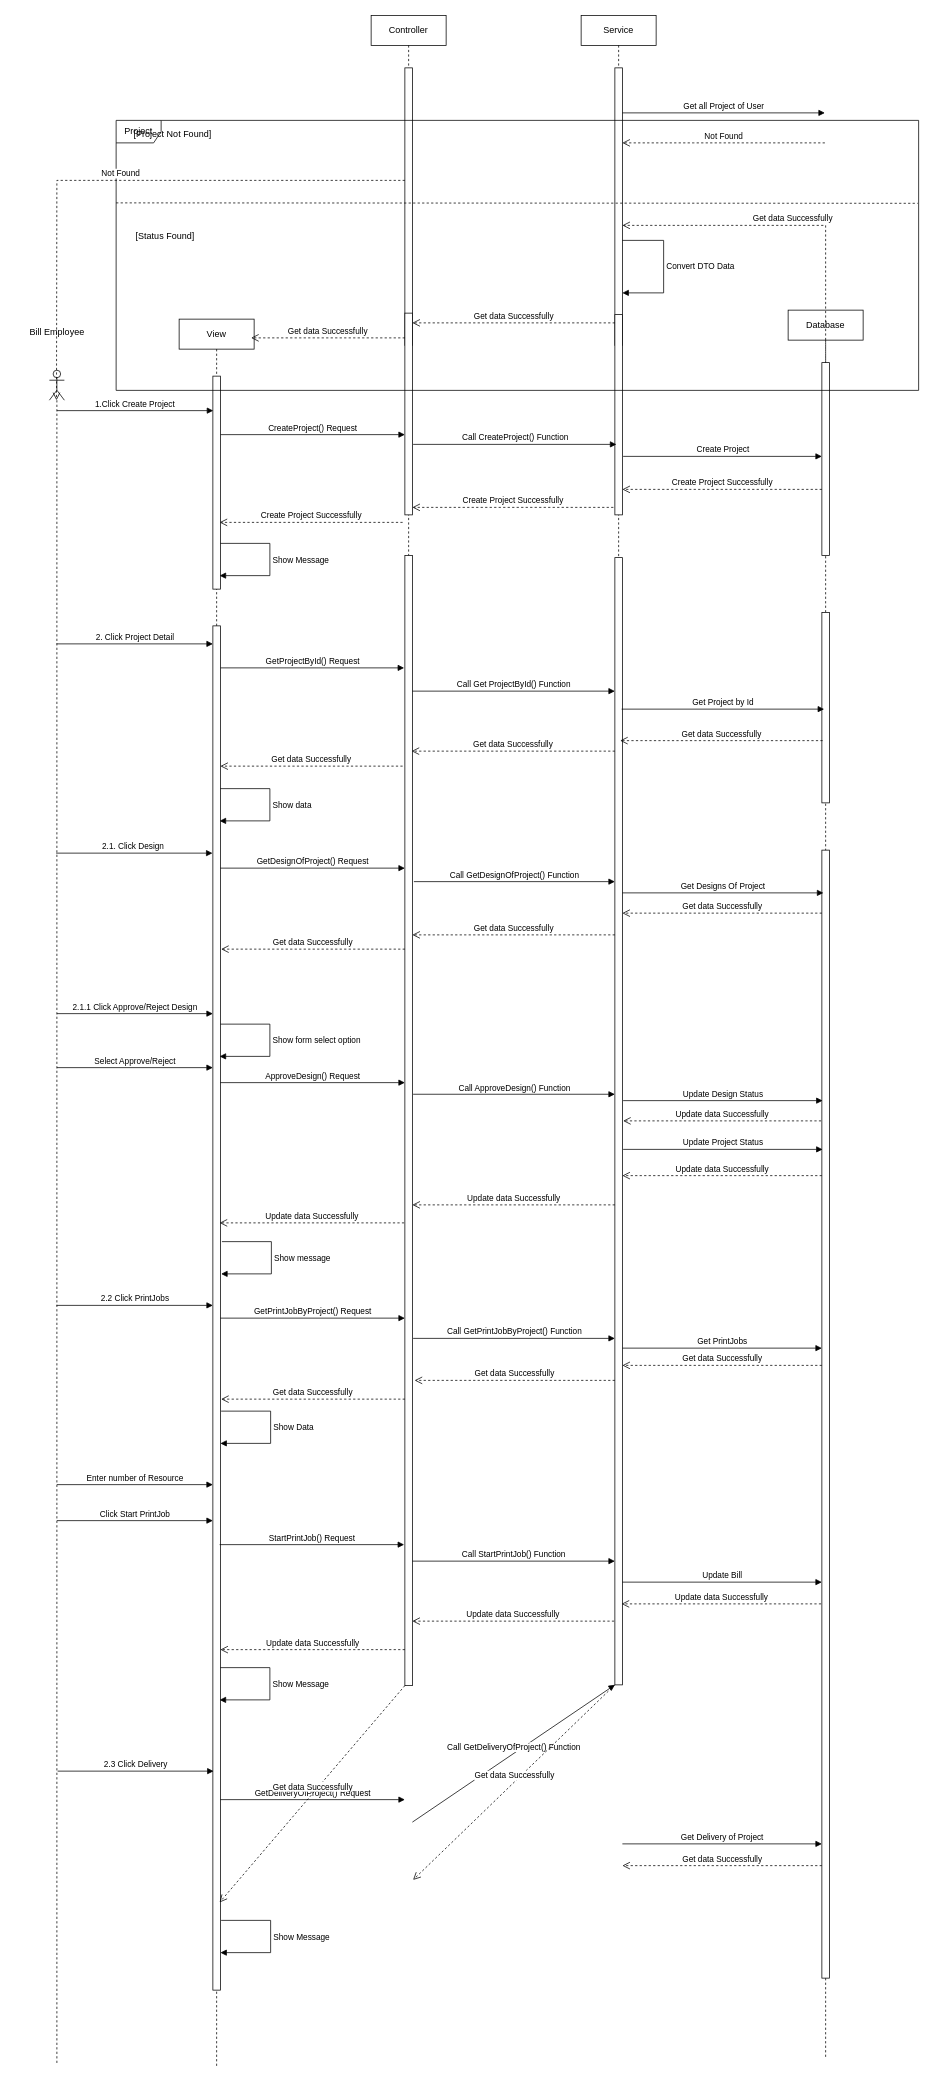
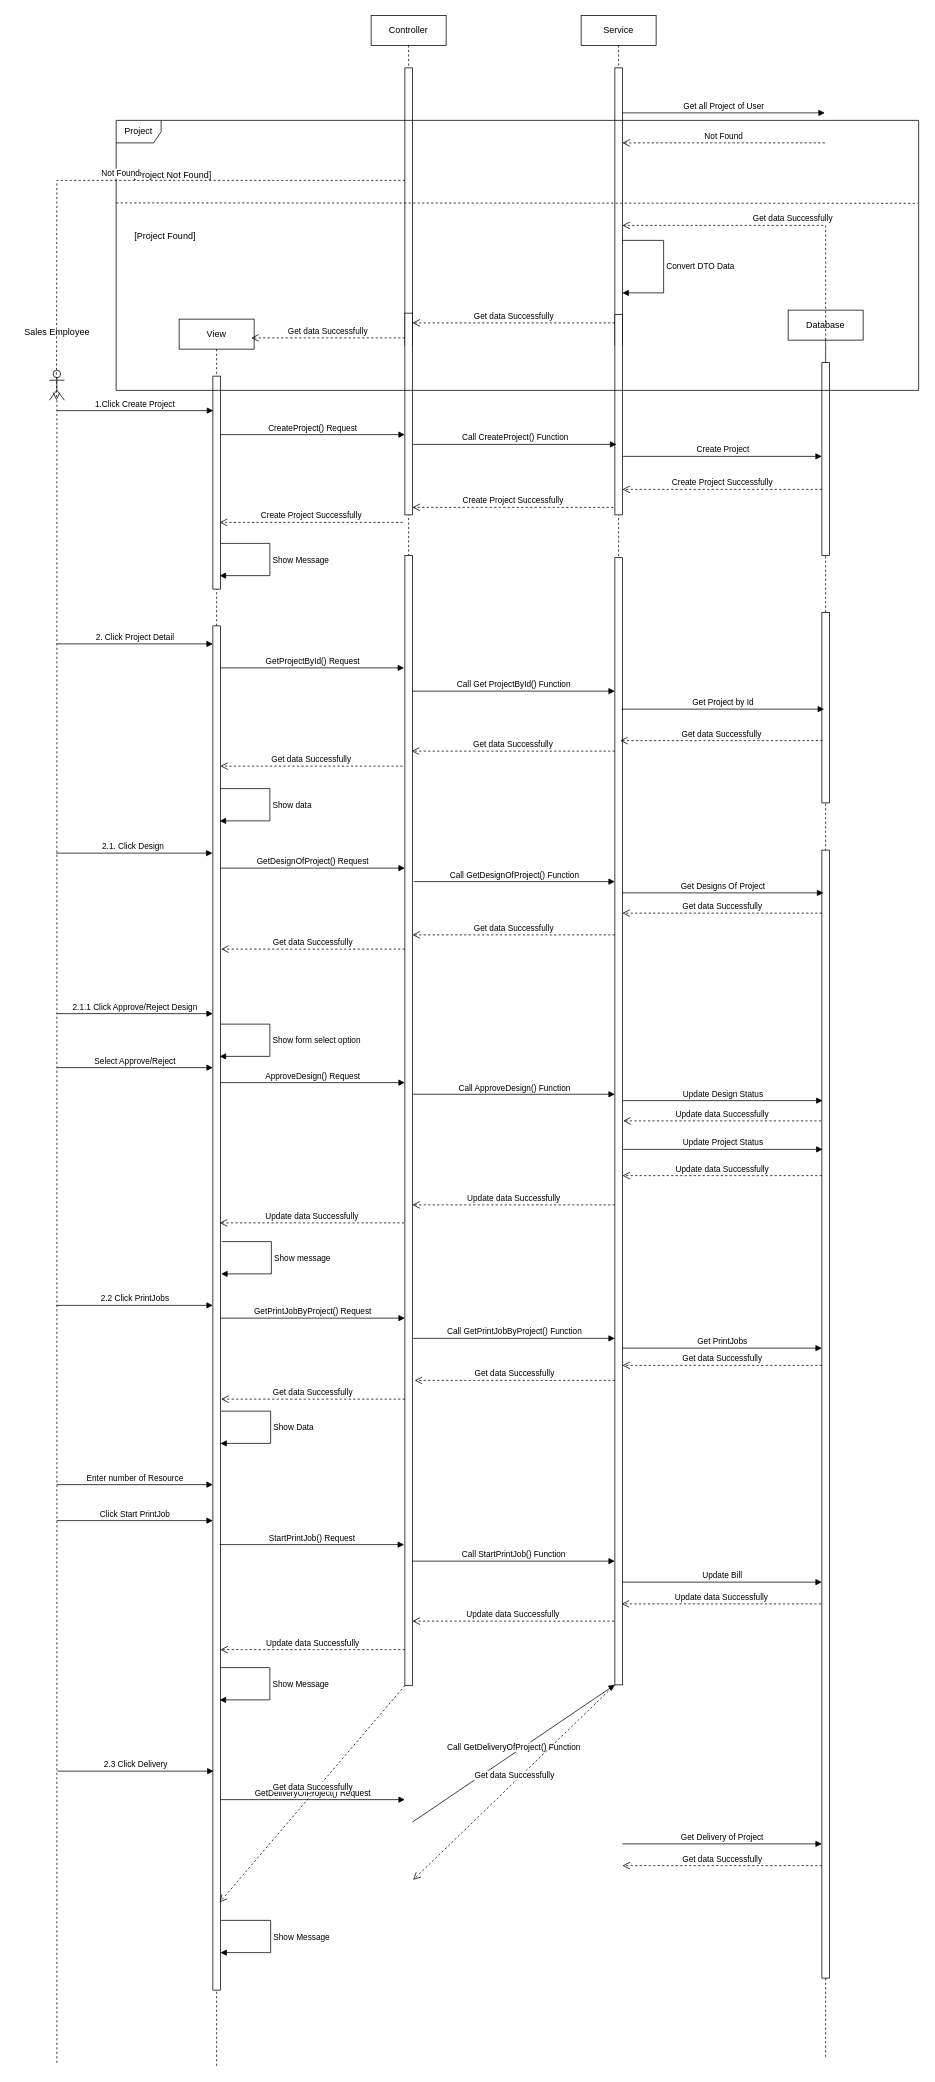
(172, 134) -> (172, 175)
(165, 237) -> (165, 237)
(57, 332) -> (57, 332)
